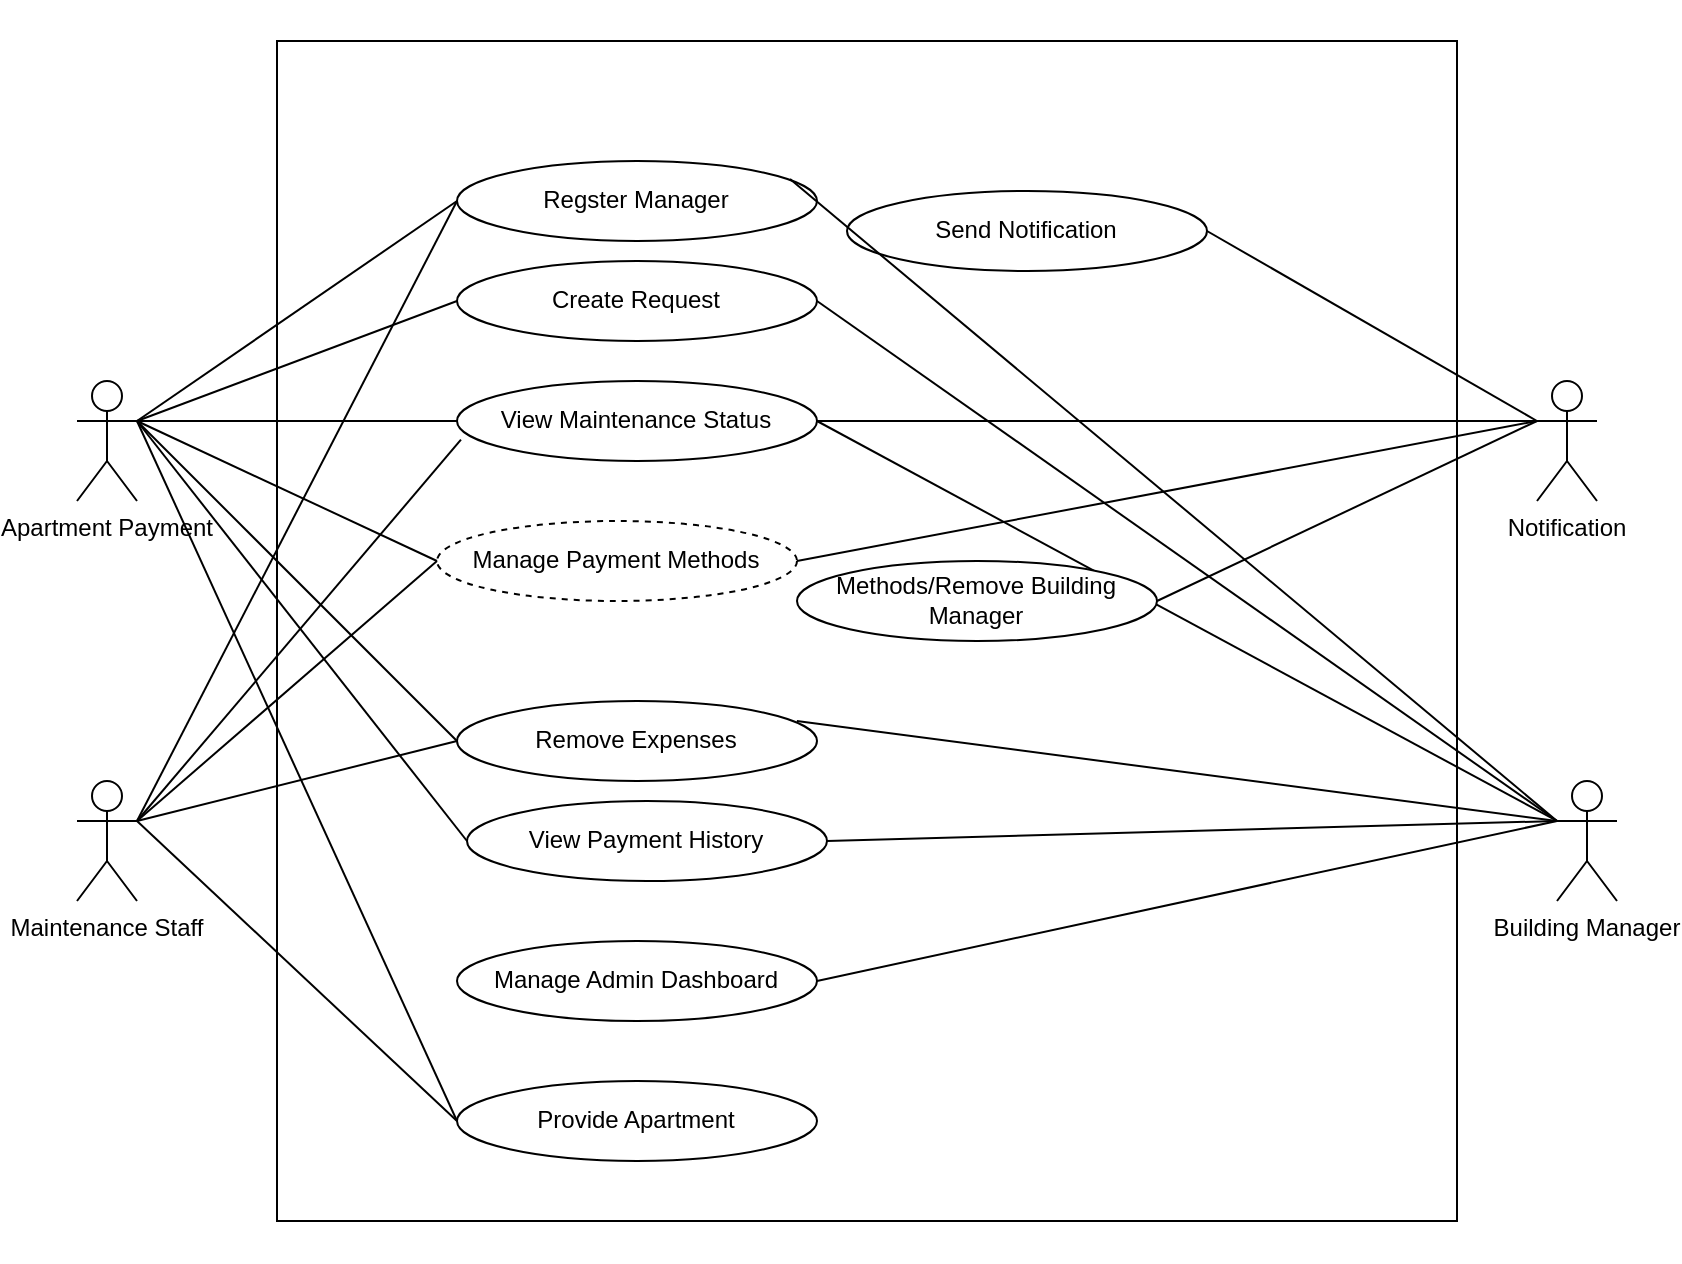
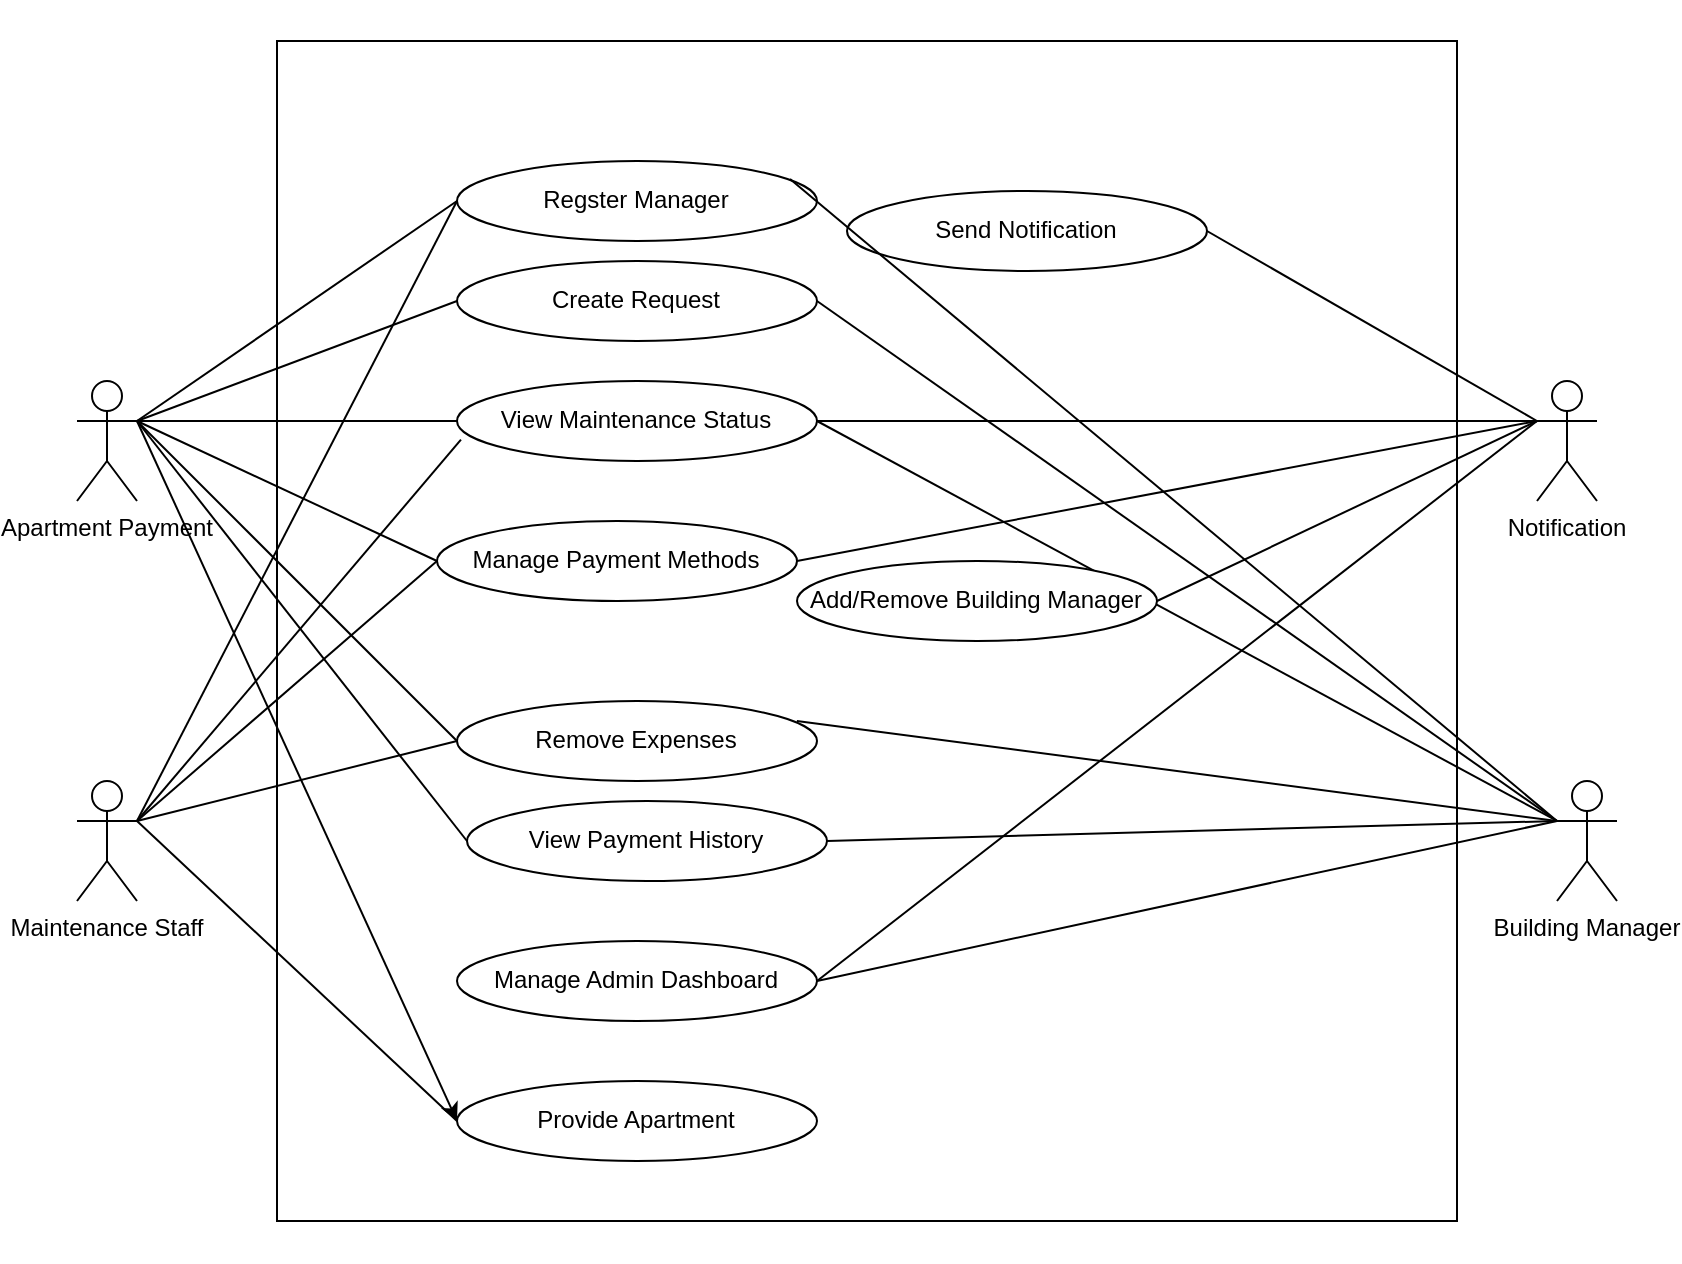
none -> (1403, 525)
(617, 561) -> (617, 561)
(977, 601) -> (977, 601)
(452, 1109) -> (450, 1107)
